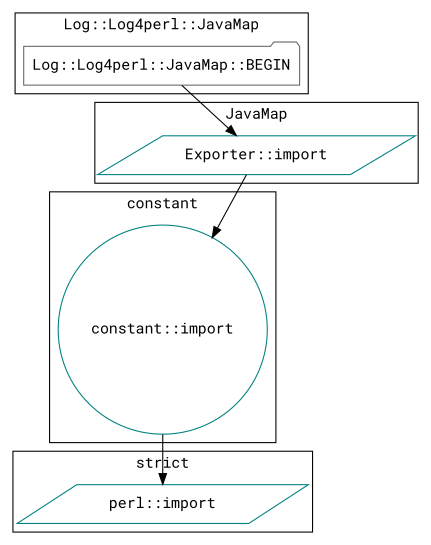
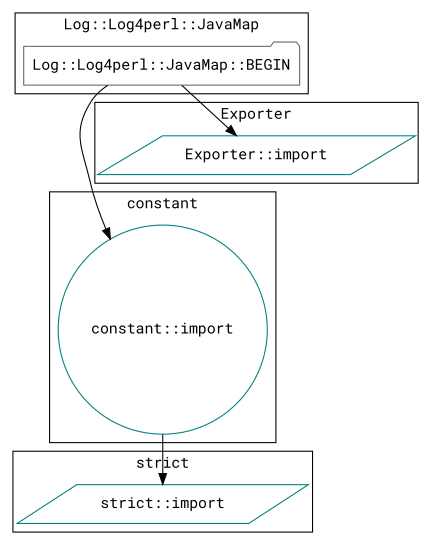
(257, 115) -> (257, 115)
(232, 201) -> (83, 154)
(163, 504) -> (163, 504)
